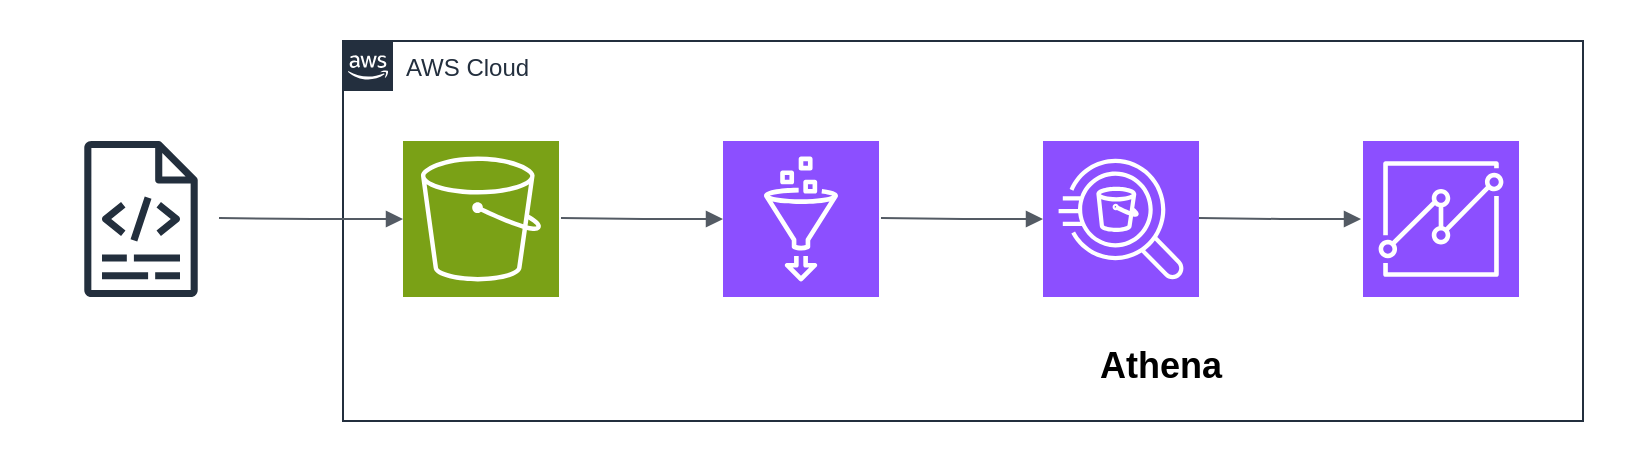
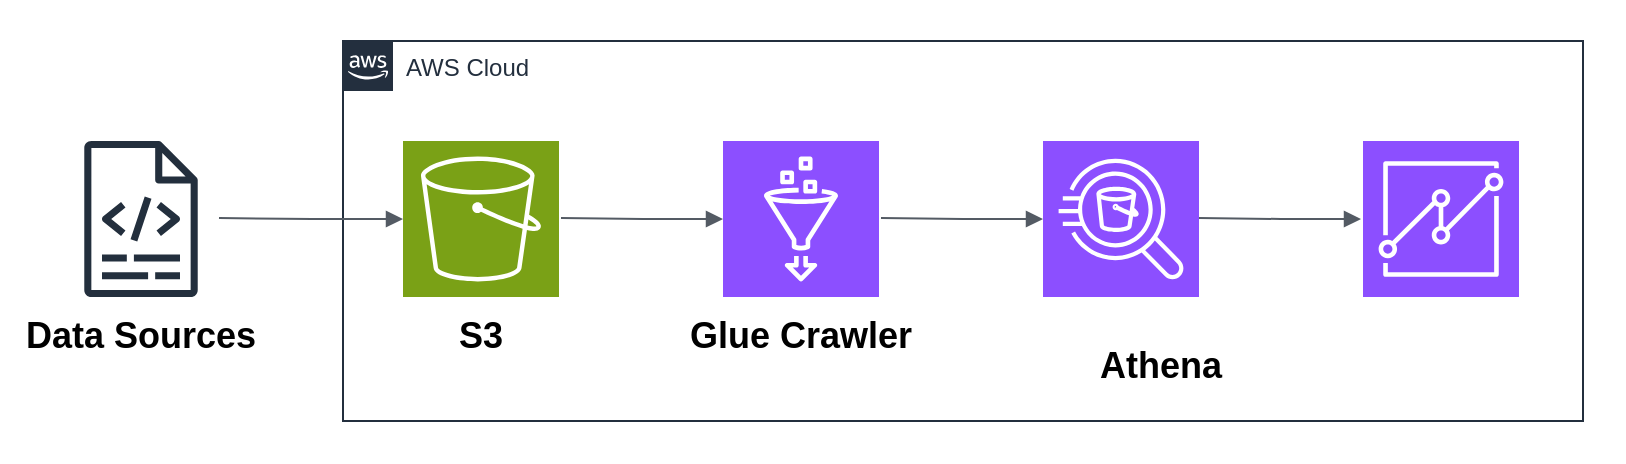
none -> (141, 337)
none -> (481, 337)
none -> (801, 337)
